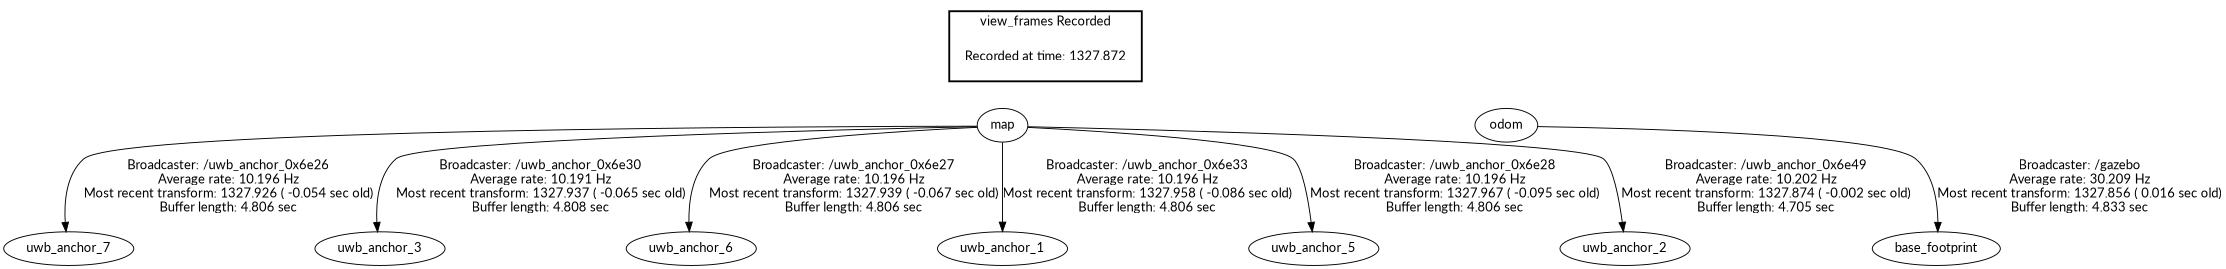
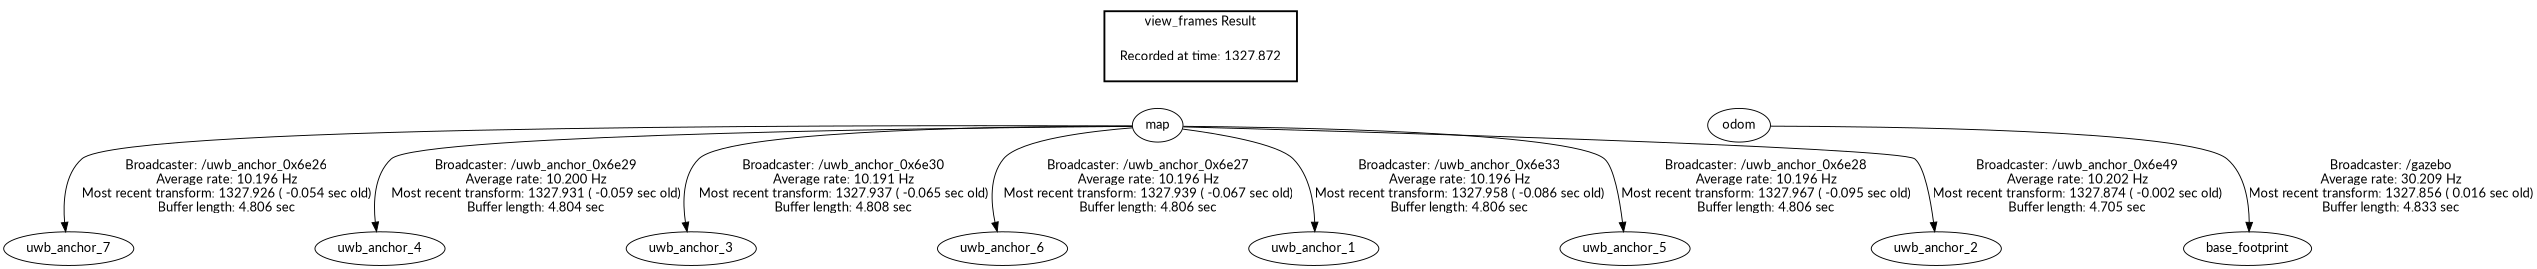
(1045, 22) -> (1201, 22)
none -> (380, 249)
